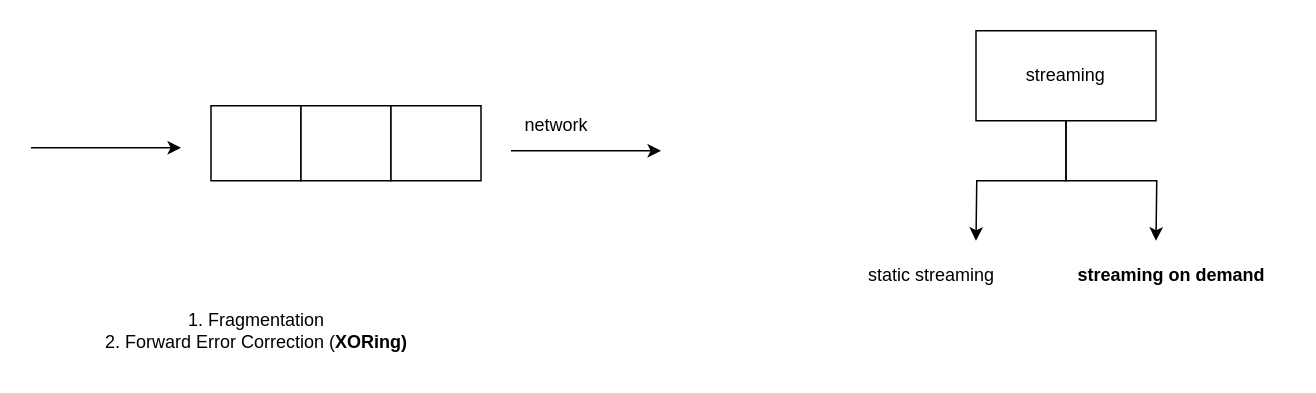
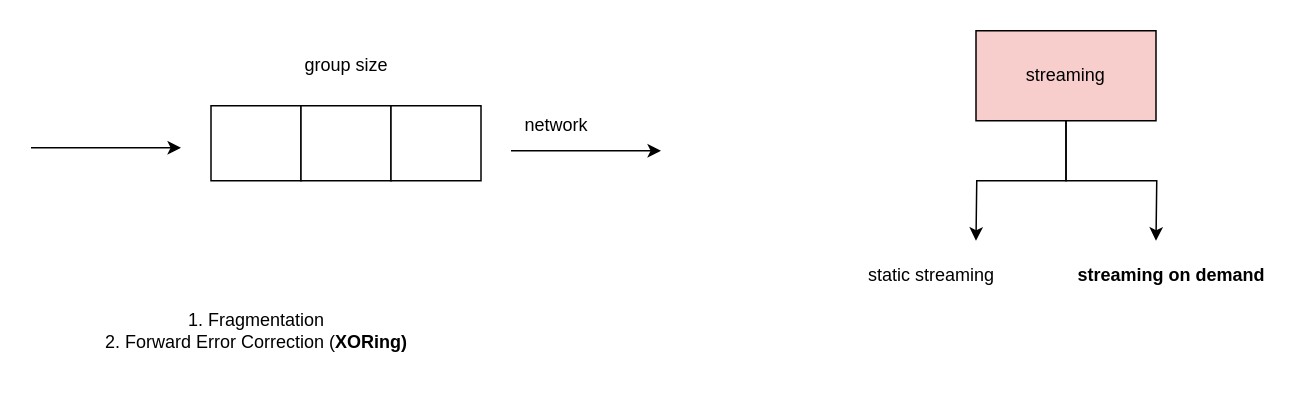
none -> (346, 65)
(1066, 76) -> (1066, 76)
